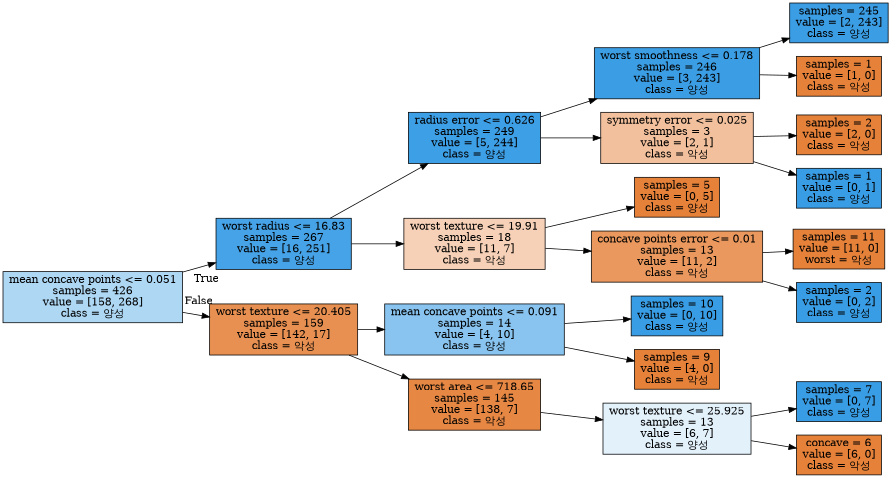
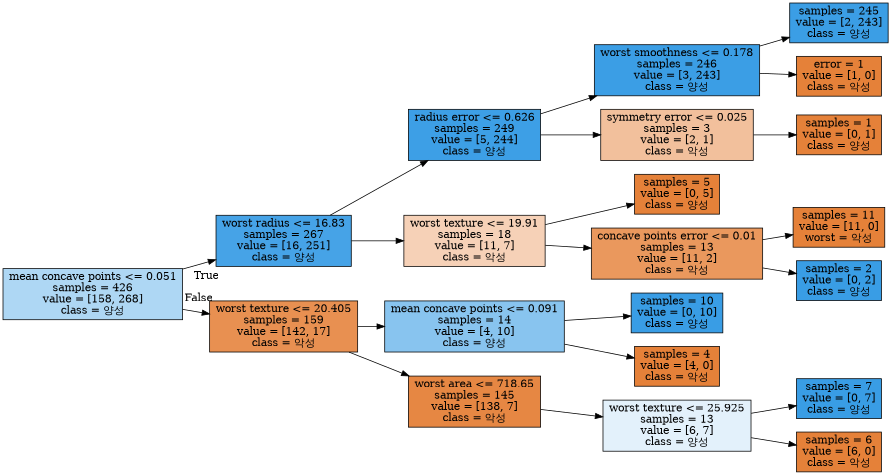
(839, 76) -> (839, 76)
(839, 135) -> none
(839, 188) -> (839, 135)
(677, 369) -> (677, 366)
(839, 455) -> (839, 452)
